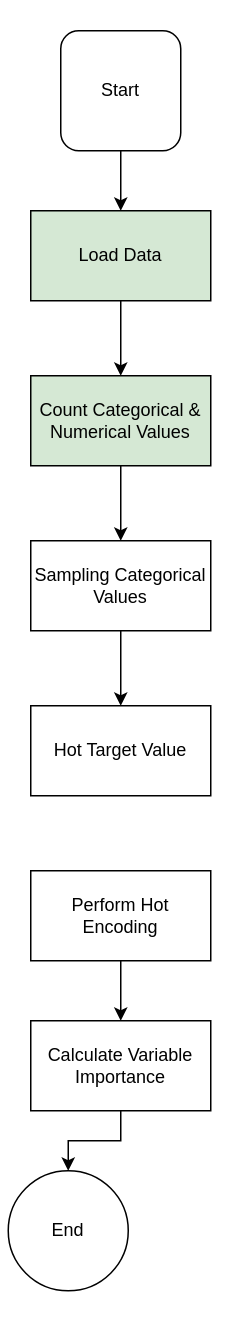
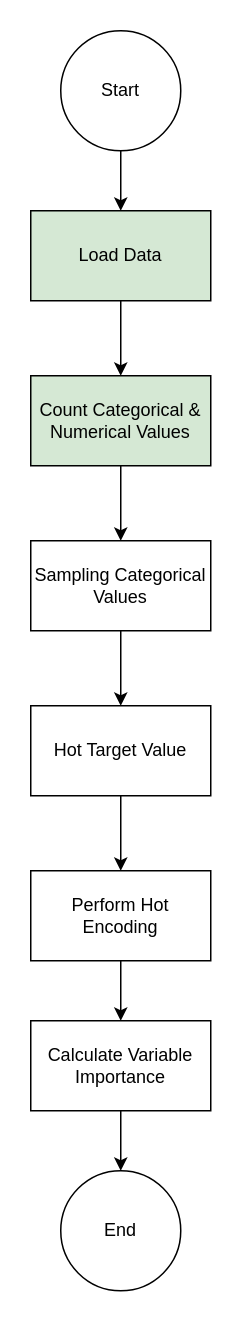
(121, 91) -> (121, 91)
none -> (121, 828)
(68, 1231) -> (121, 1231)
